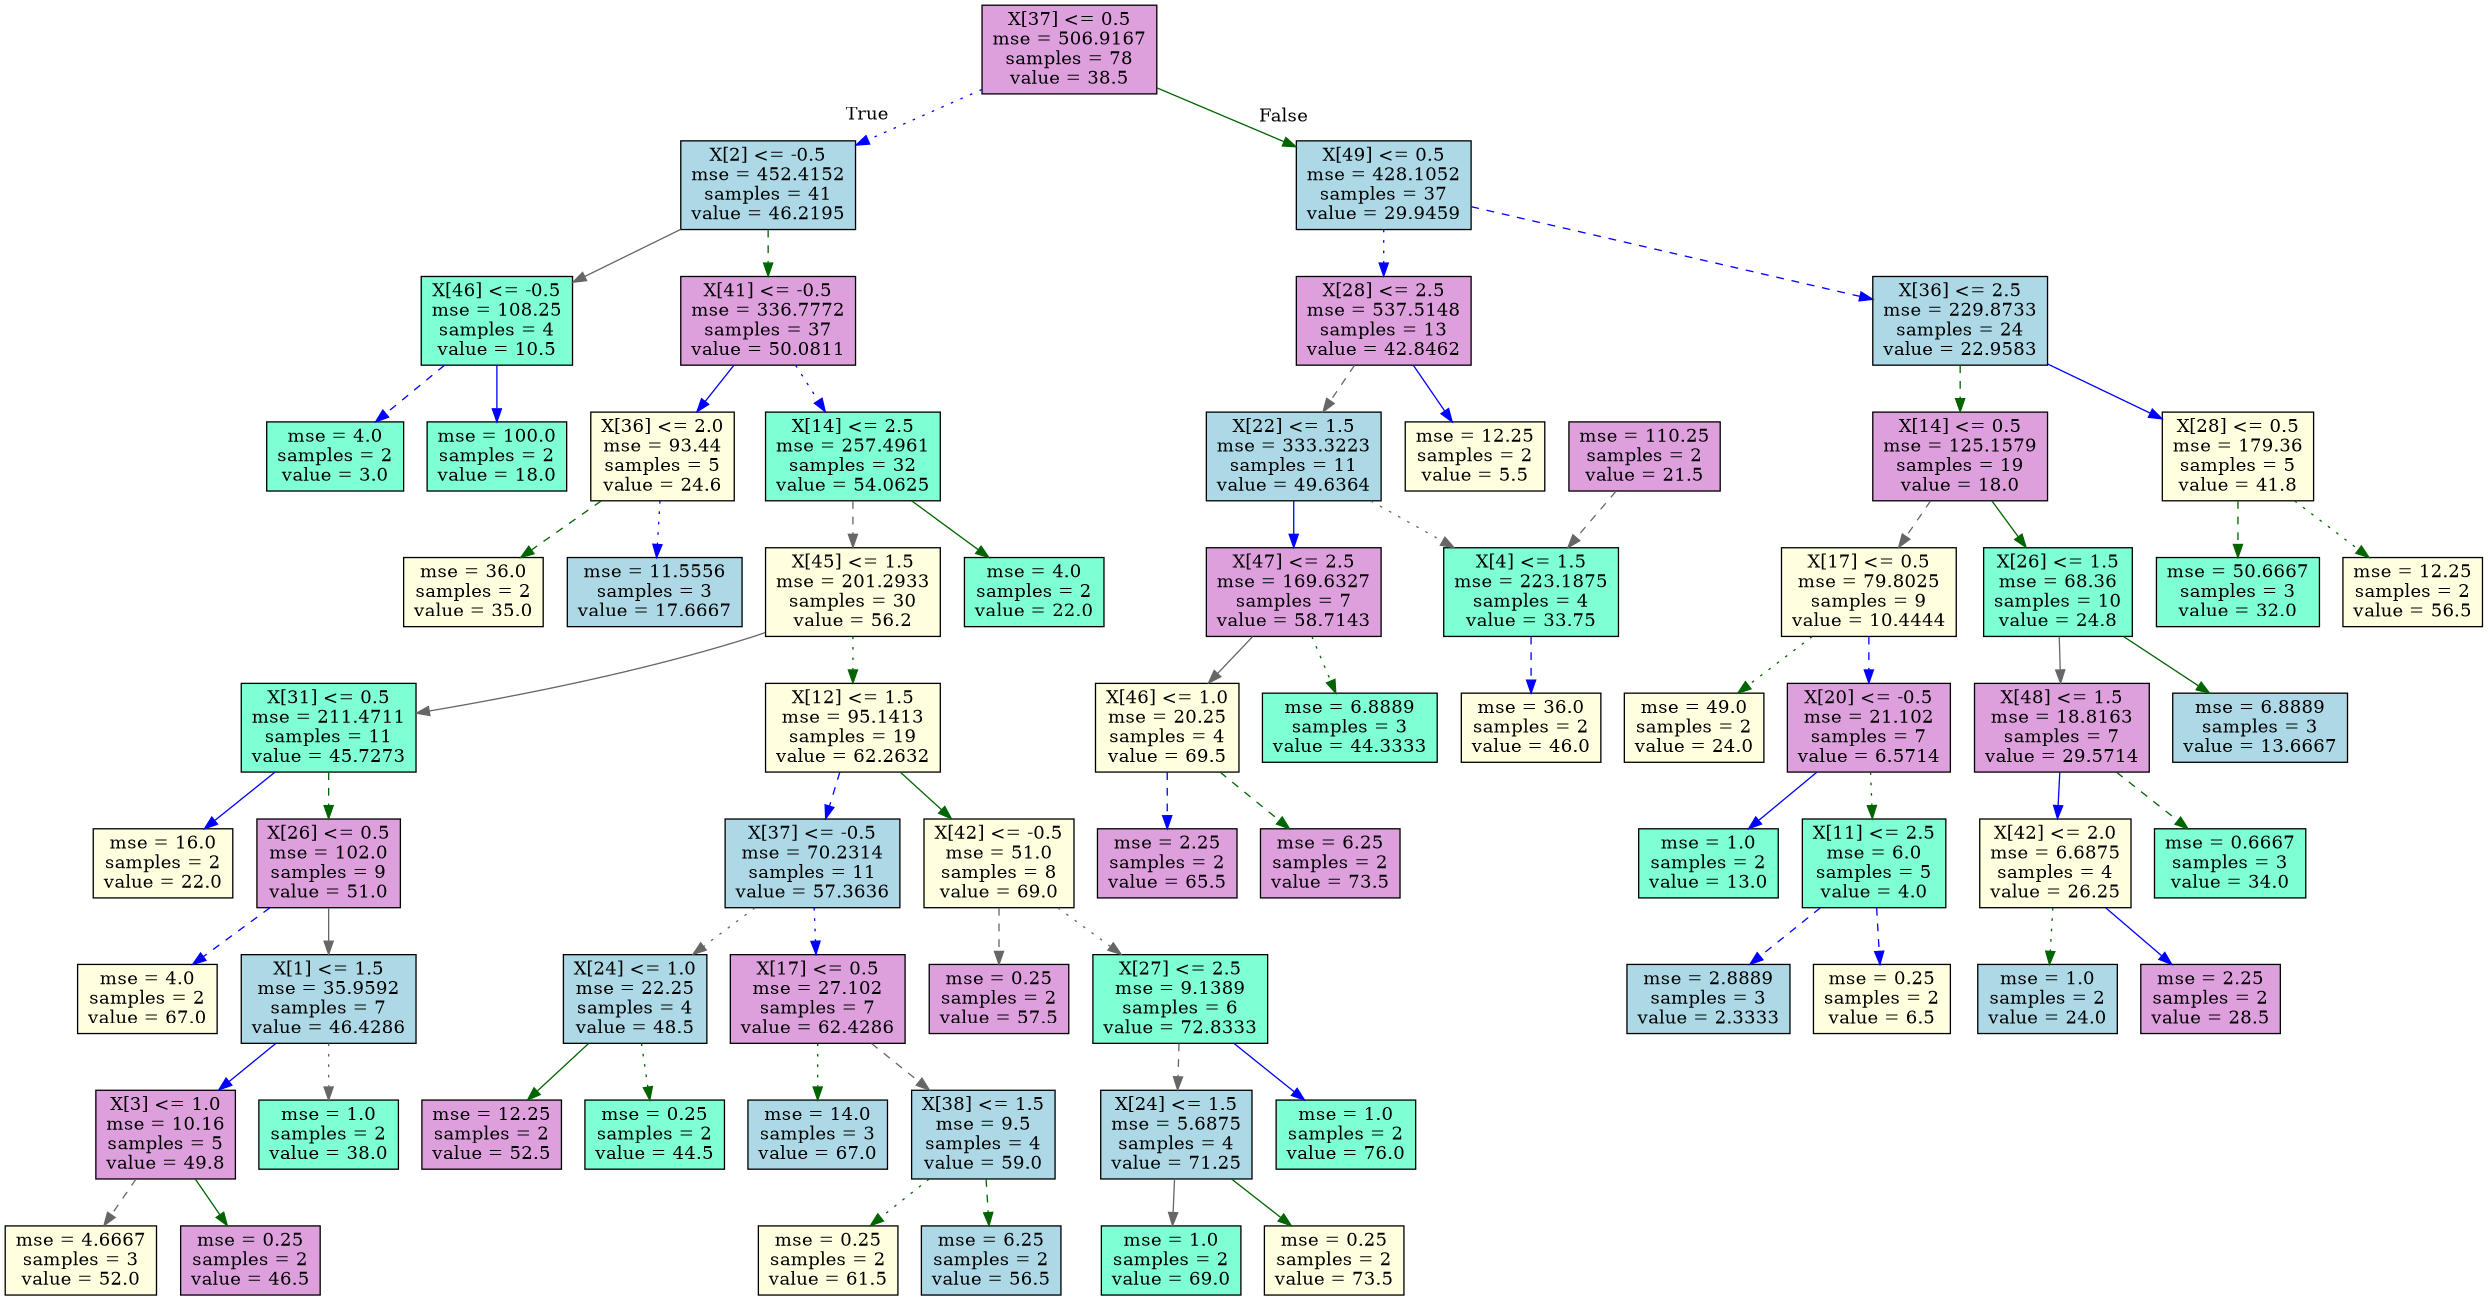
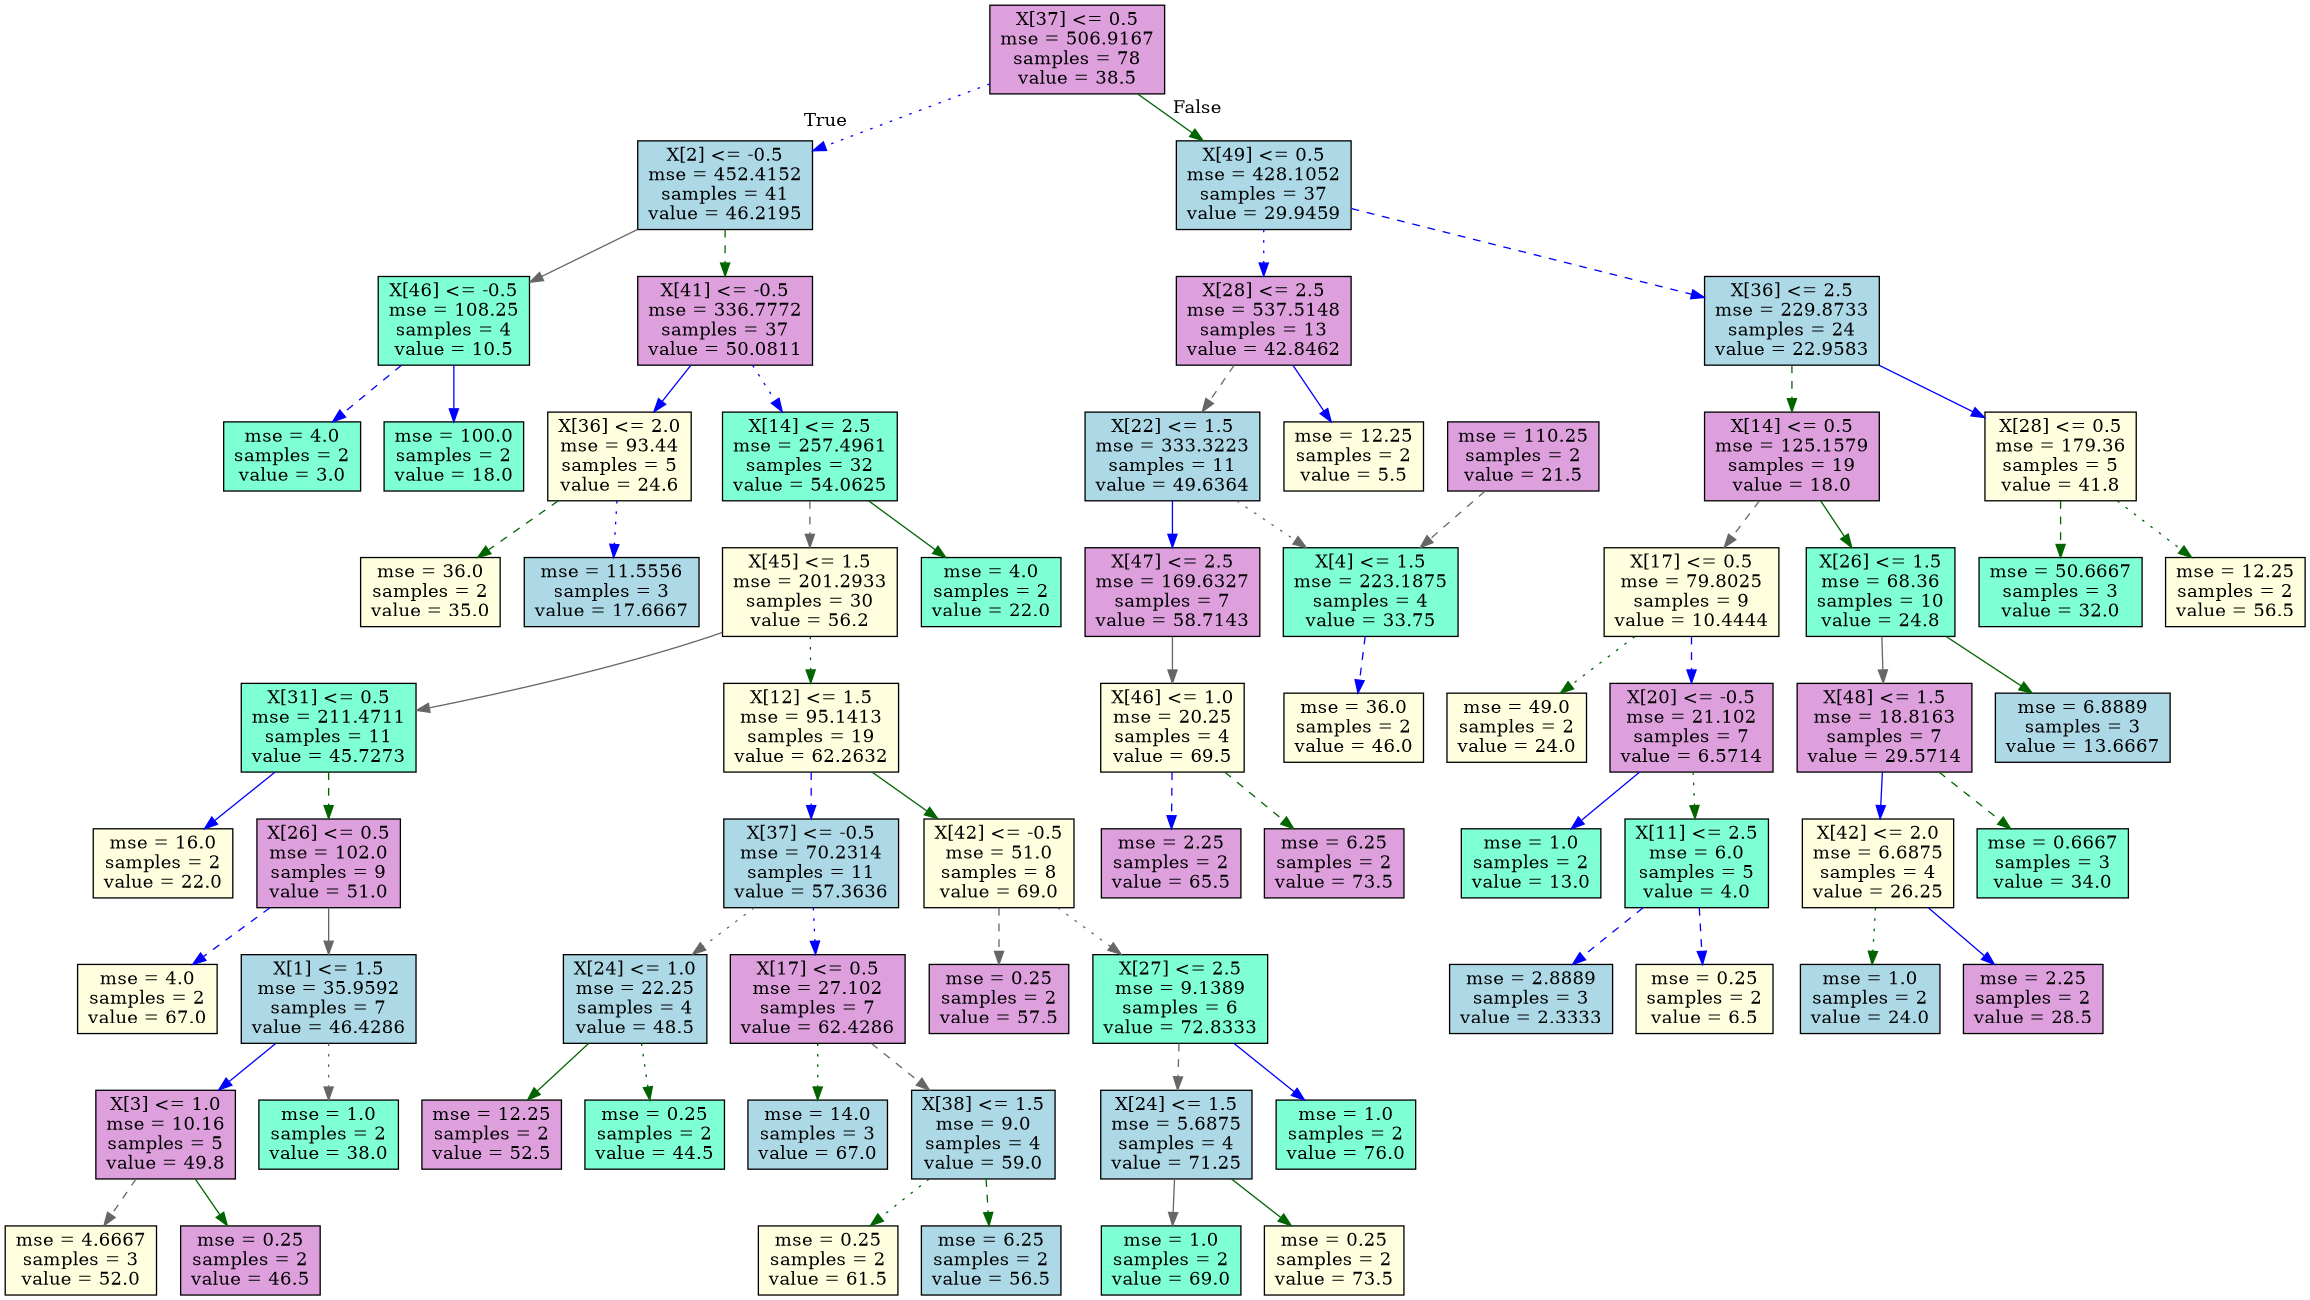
(1350, 728) -> none
(983, 1135) -> (983, 1135)
